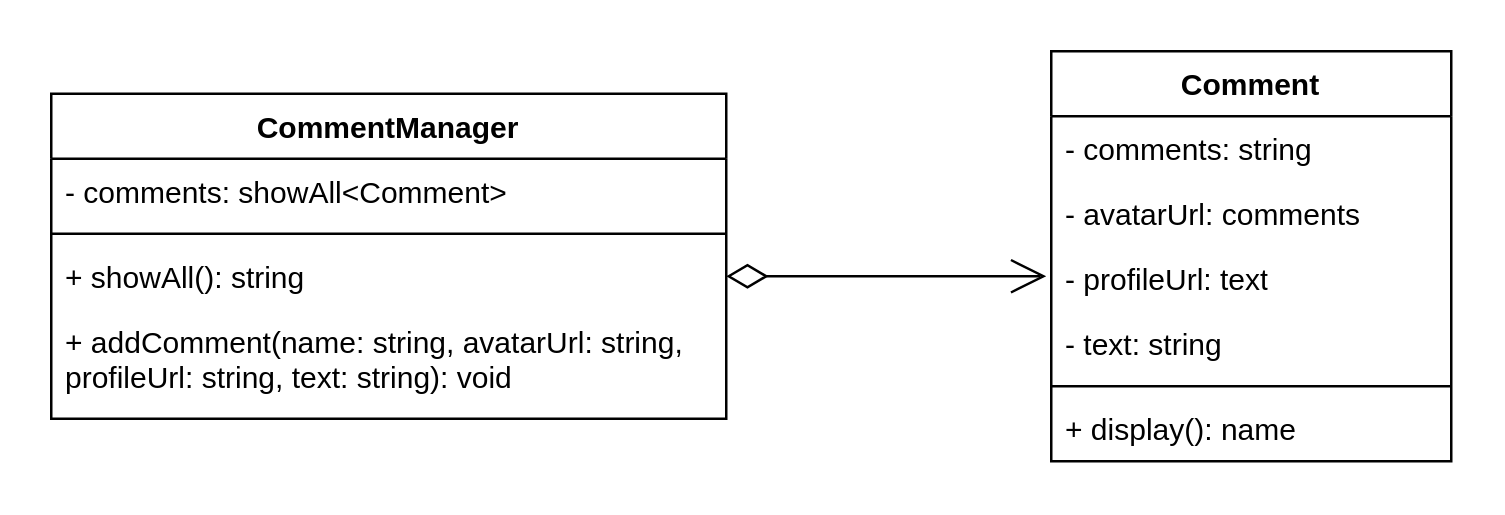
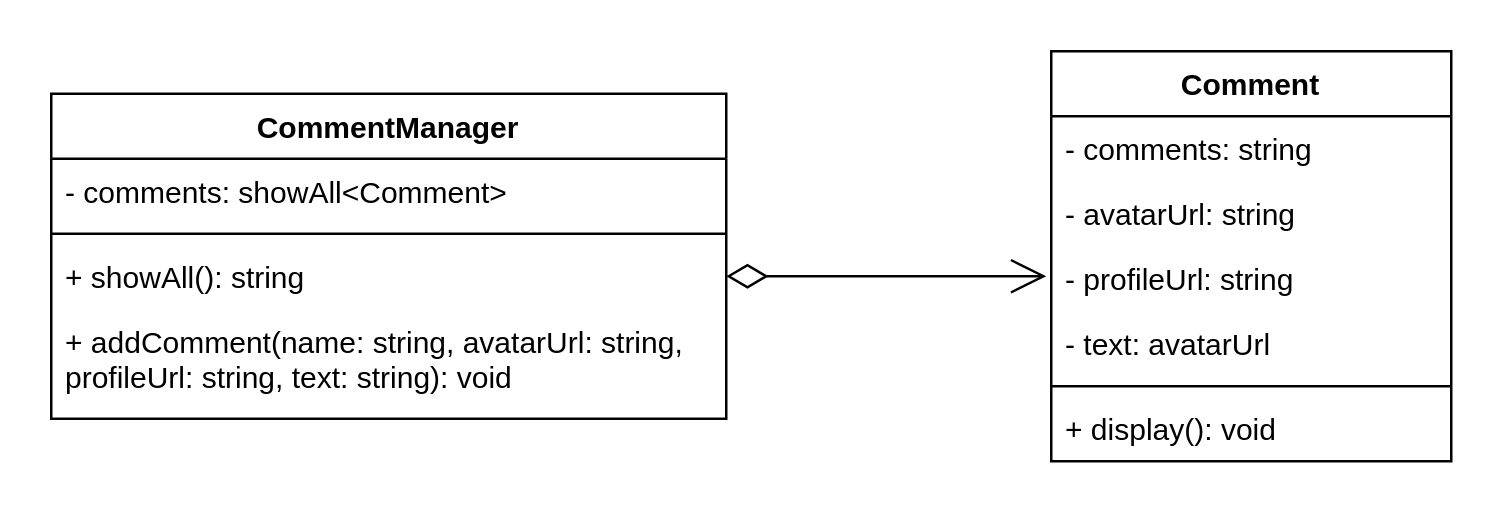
(1227, 217) -> (1206, 217)
(1194, 282) -> (1207, 282)
(1168, 347) -> (1193, 347)
(1190, 432) -> (1186, 432)
